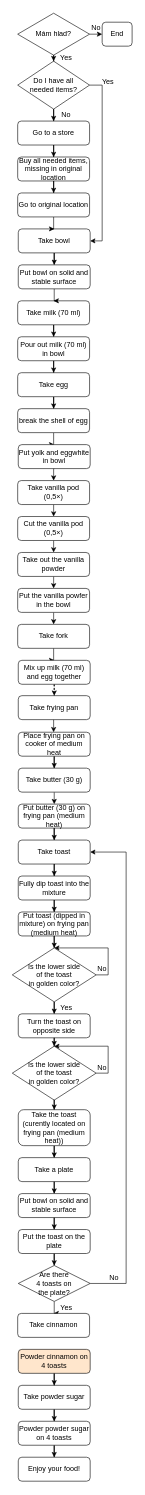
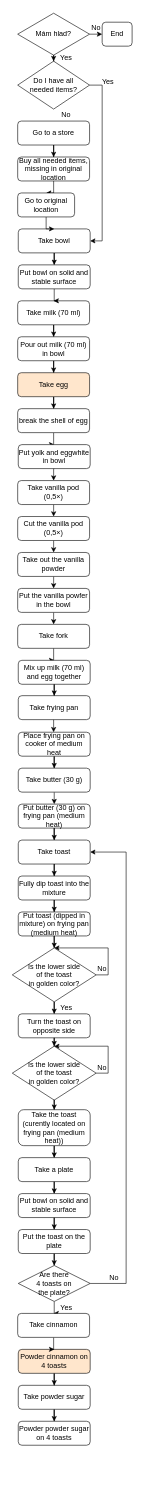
(54, 116) -> none
(54, 204) -> (46, 204)
(54, 384) -> (54, 384)
(54, 684) -> (54, 684)
none -> (54, 1345)
(54, 1454) -> none
(54, 1470) -> none
